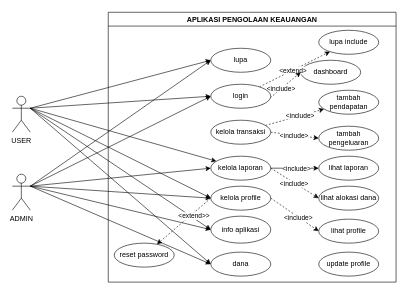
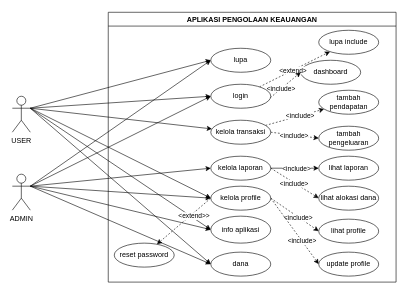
none -> (122, 119)
(125, 135) -> none
none -> (305, 246)
